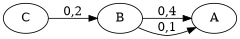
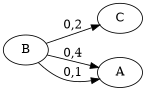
(69, 18) -> (69, 36)
